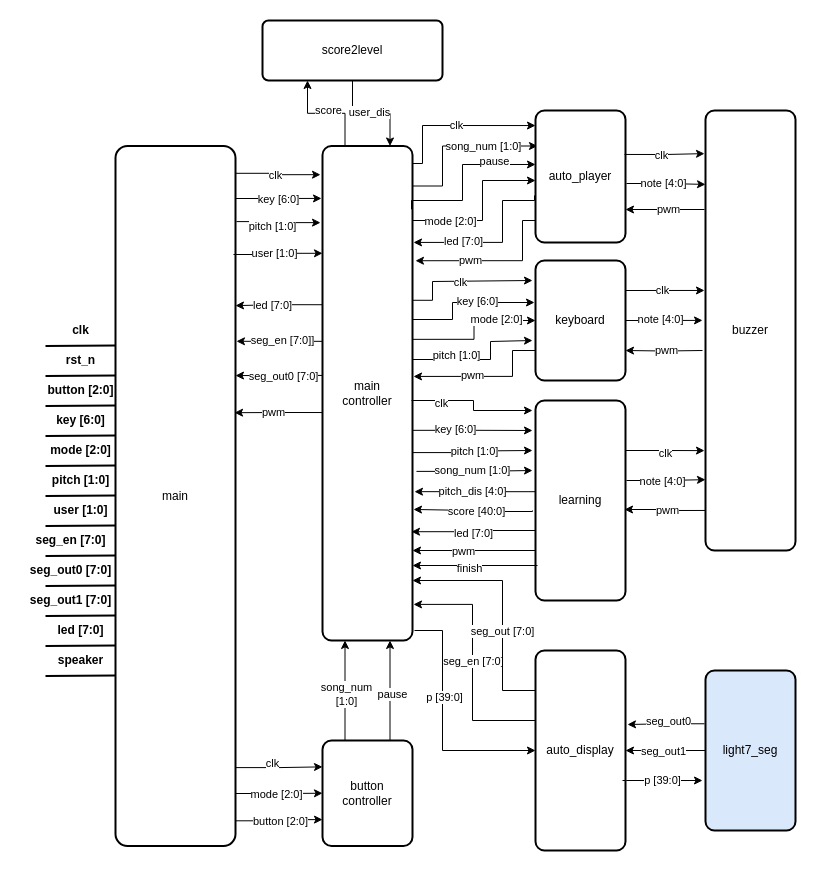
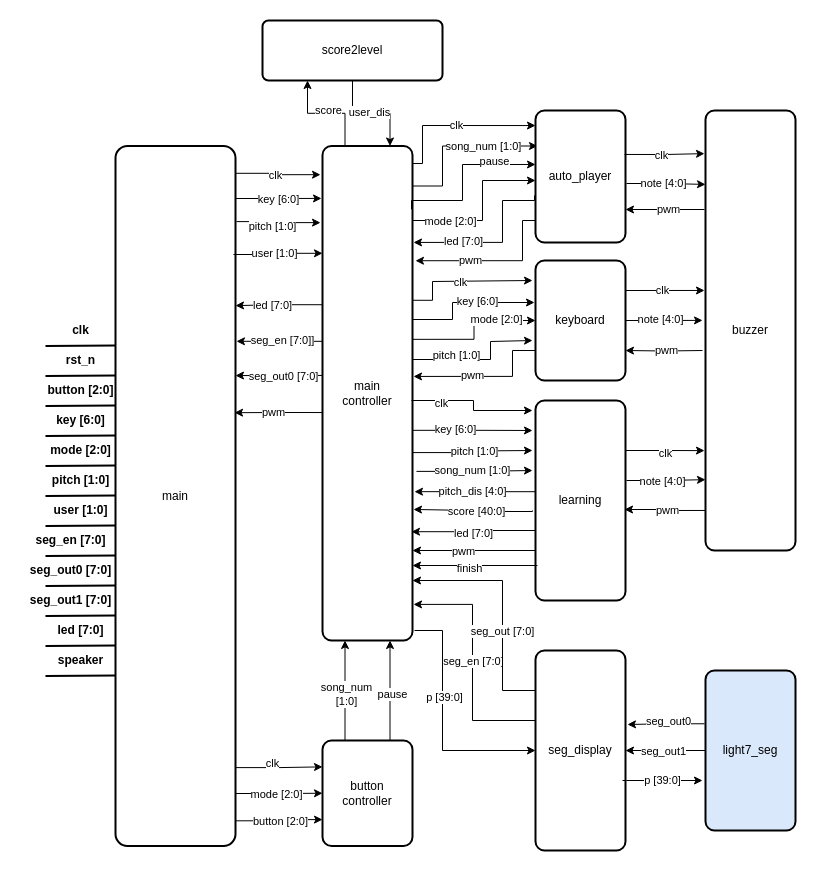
(581, 751) -> (581, 751)
